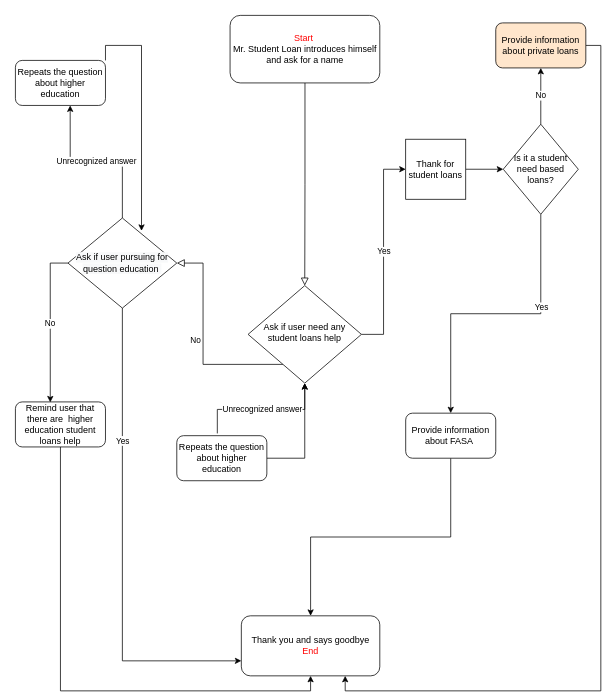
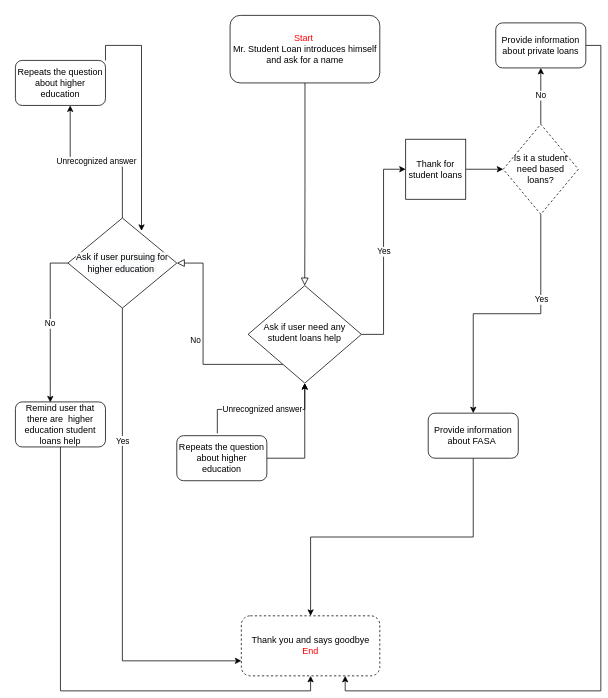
(540, 45) -> (540, 45)
(540, 169) -> (540, 169)
(122, 263) -> (122, 263)
(450, 435) -> (473, 435)
(310, 645) -> (310, 645)
